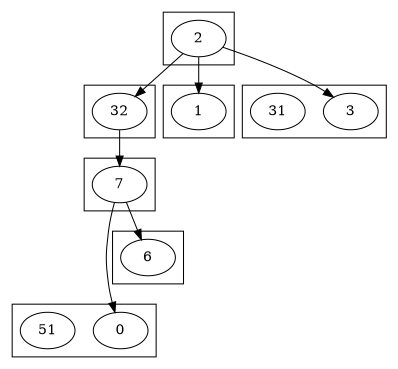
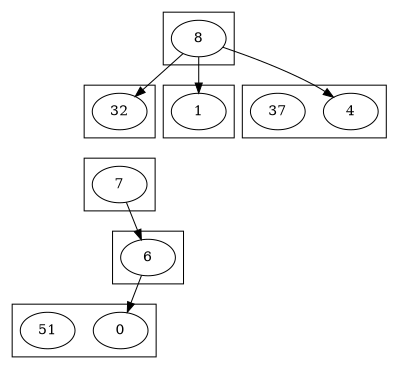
(199, 39) -> (199, 39)
(278, 112) -> (278, 112)
(351, 112) -> (351, 112)
(120, 144) -> none
(106, 252) -> (136, 290)
